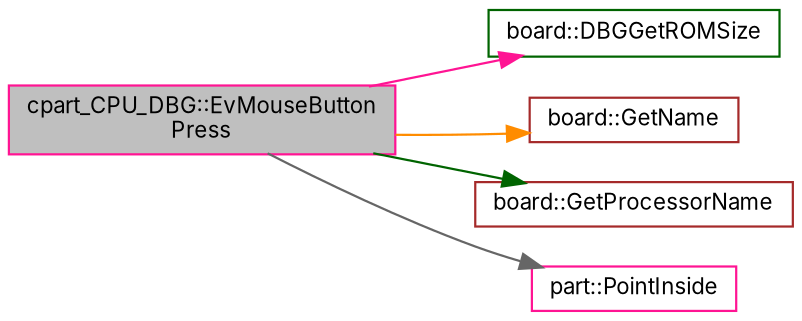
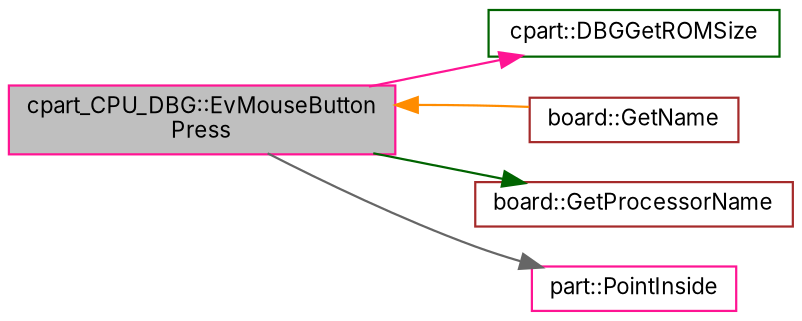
(634, 33) -> (634, 33)
(451, 135) -> (474, 105)
